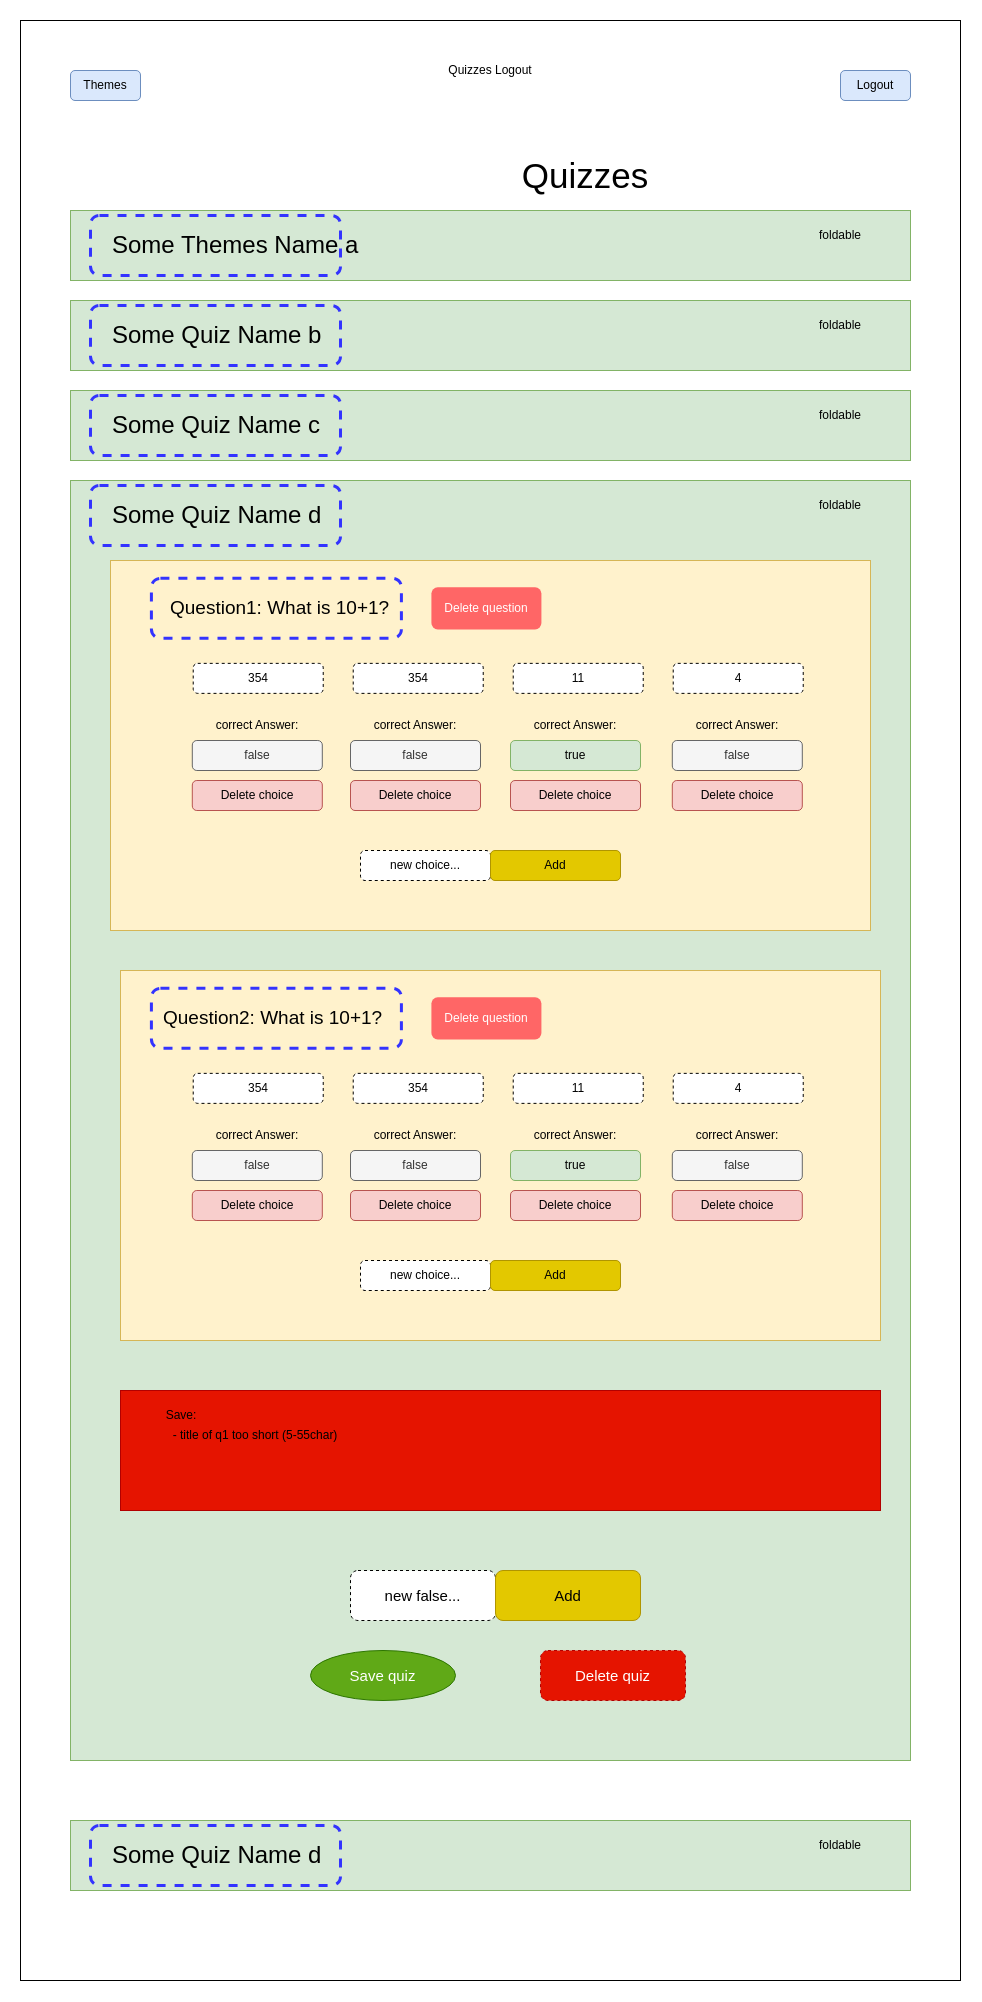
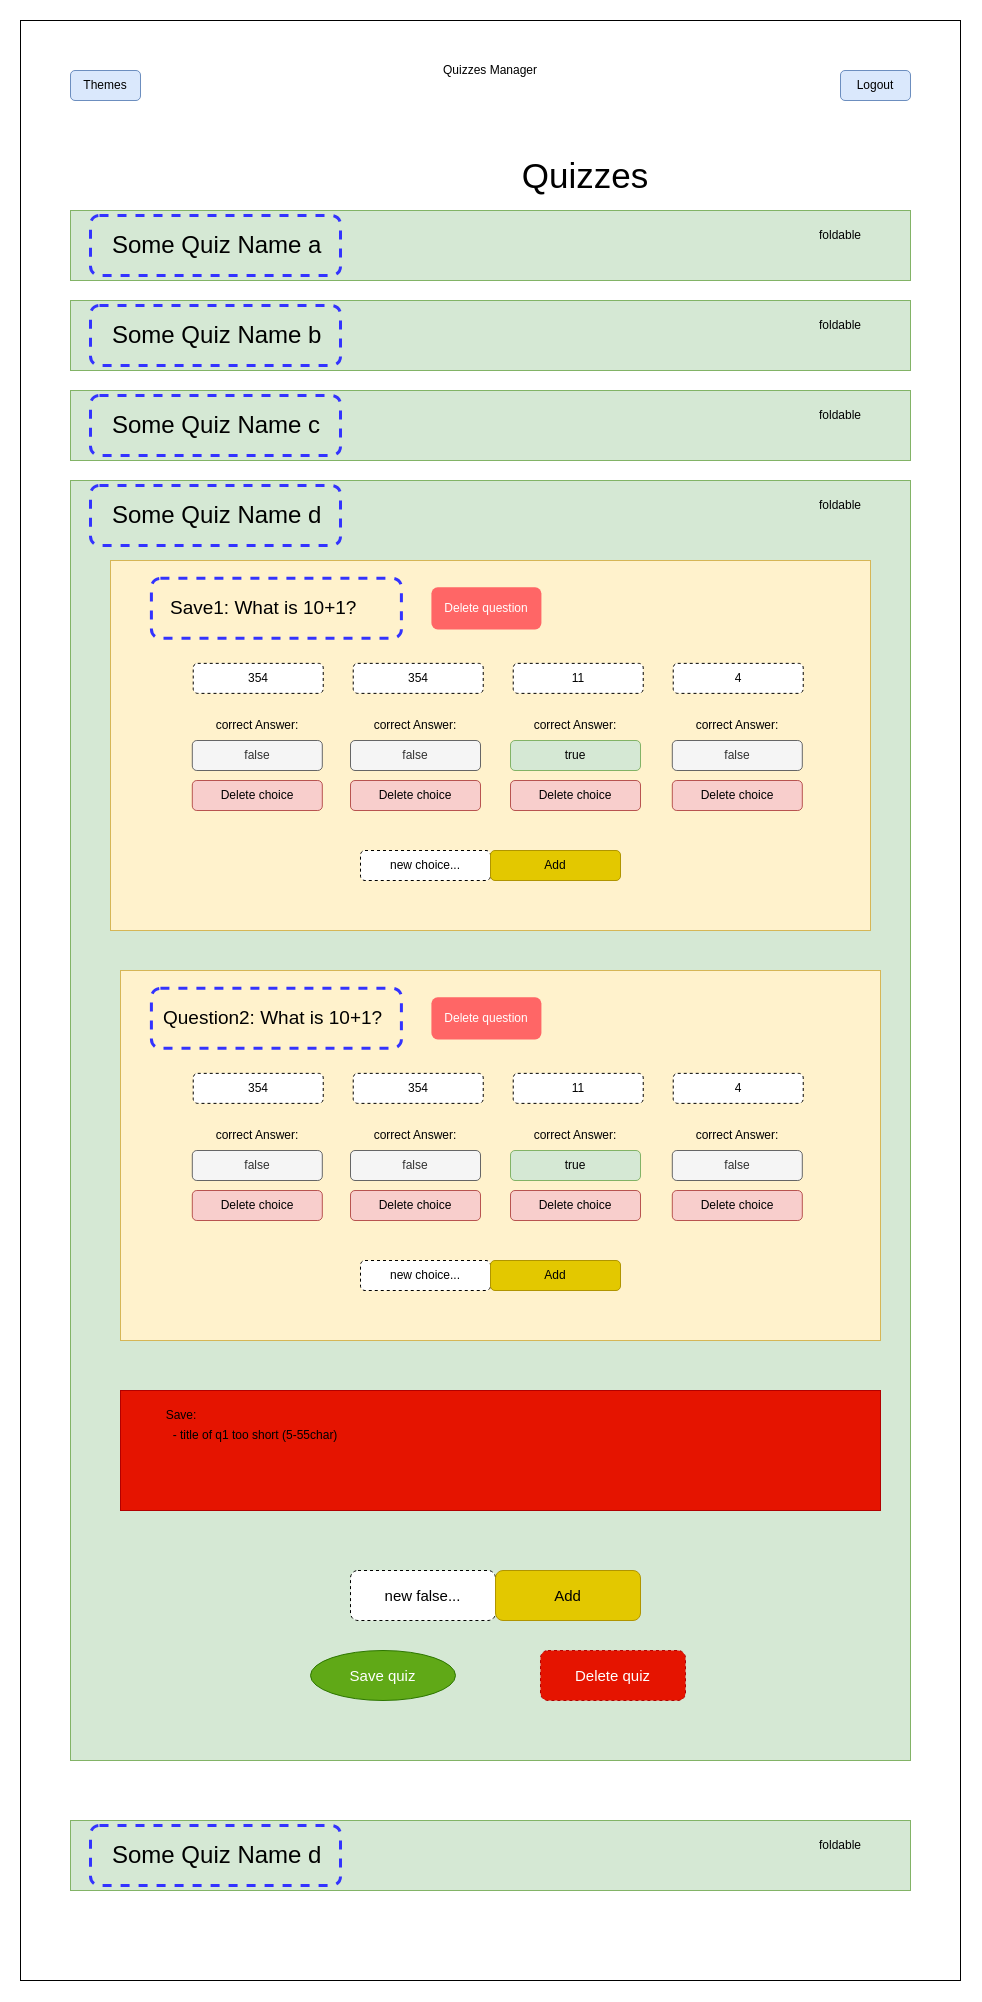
(491, 71) -> (491, 71)
(168, 246) -> (160, 246)
(242, 609) -> (230, 609)
